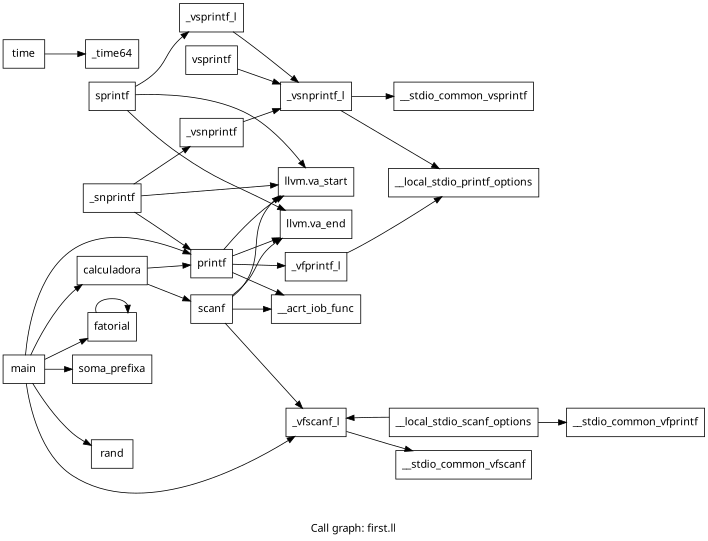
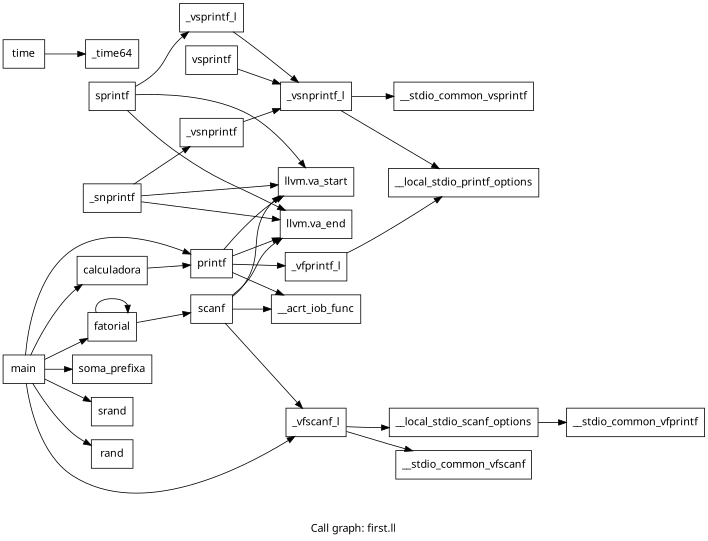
(159, 229) -> (207, 210)
(165, 291) -> (160, 318)
none -> (112, 412)
(372, 417) -> (364, 427)
